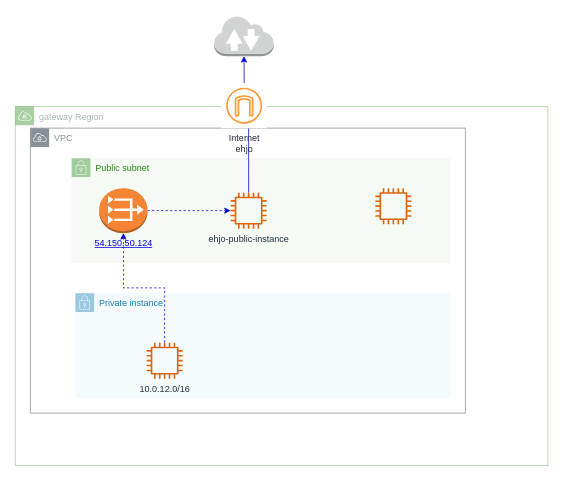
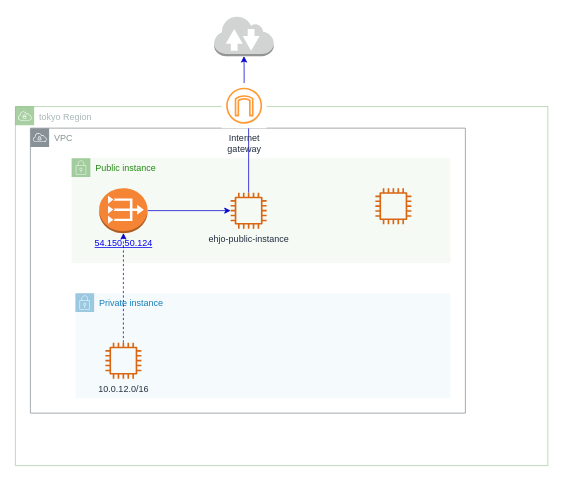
(72, 117) -> (67, 117)
(245, 144) -> (245, 144)
(125, 169) -> (129, 169)
(186, 210) -> (186, 210)
(165, 360) -> (123, 360)
